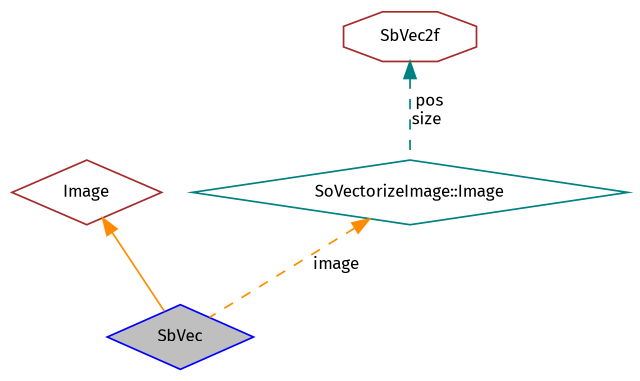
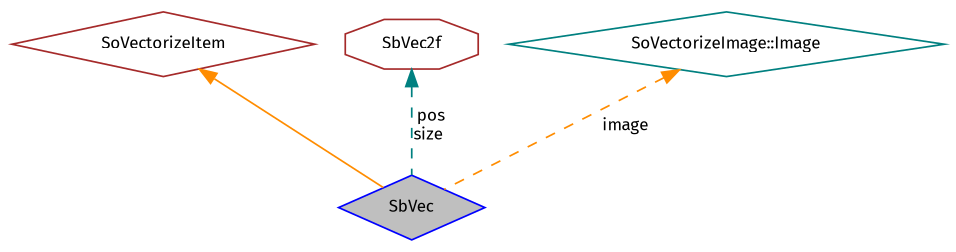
(410, 119) -> (412, 131)
(87, 192) -> (163, 44)
